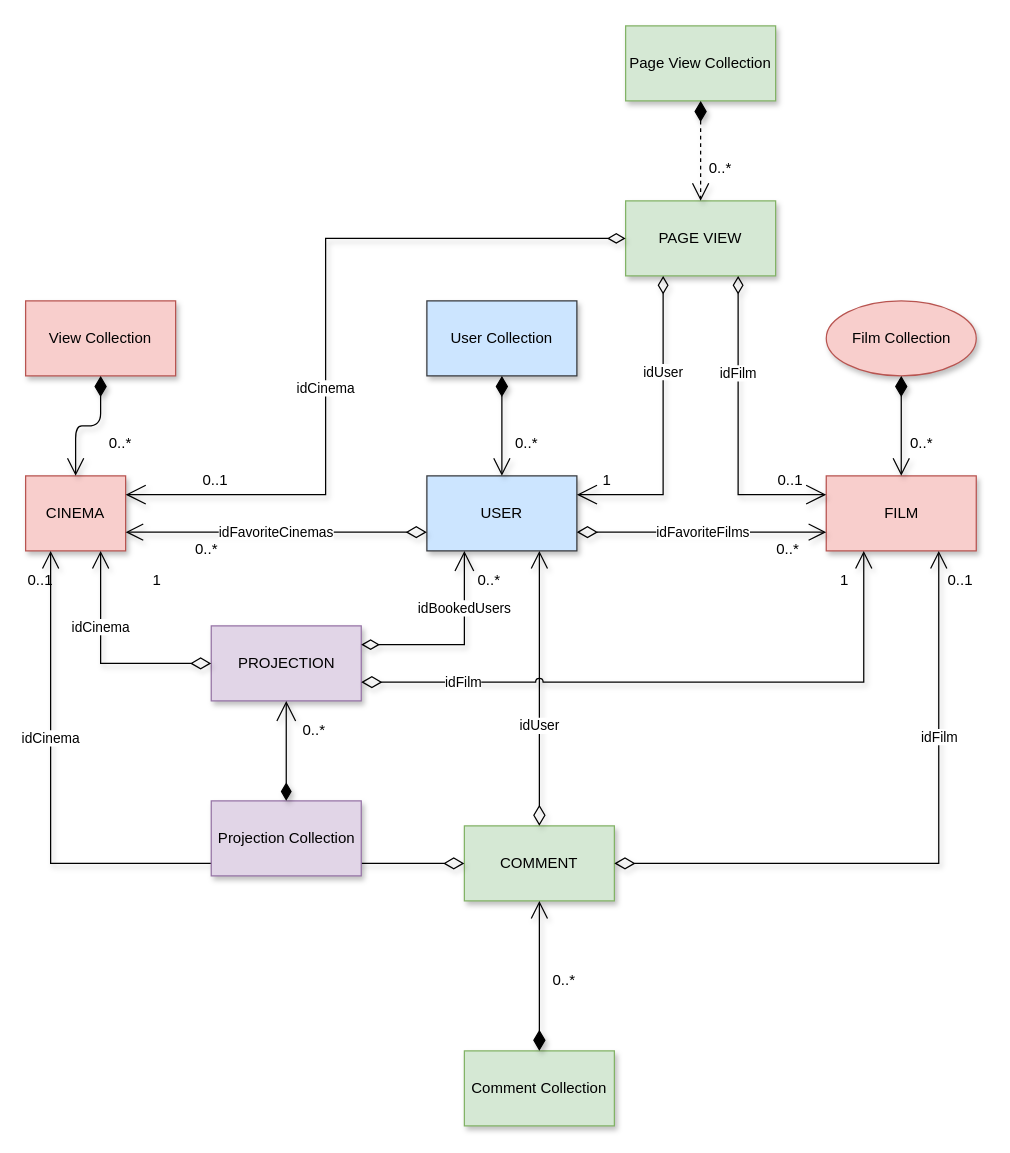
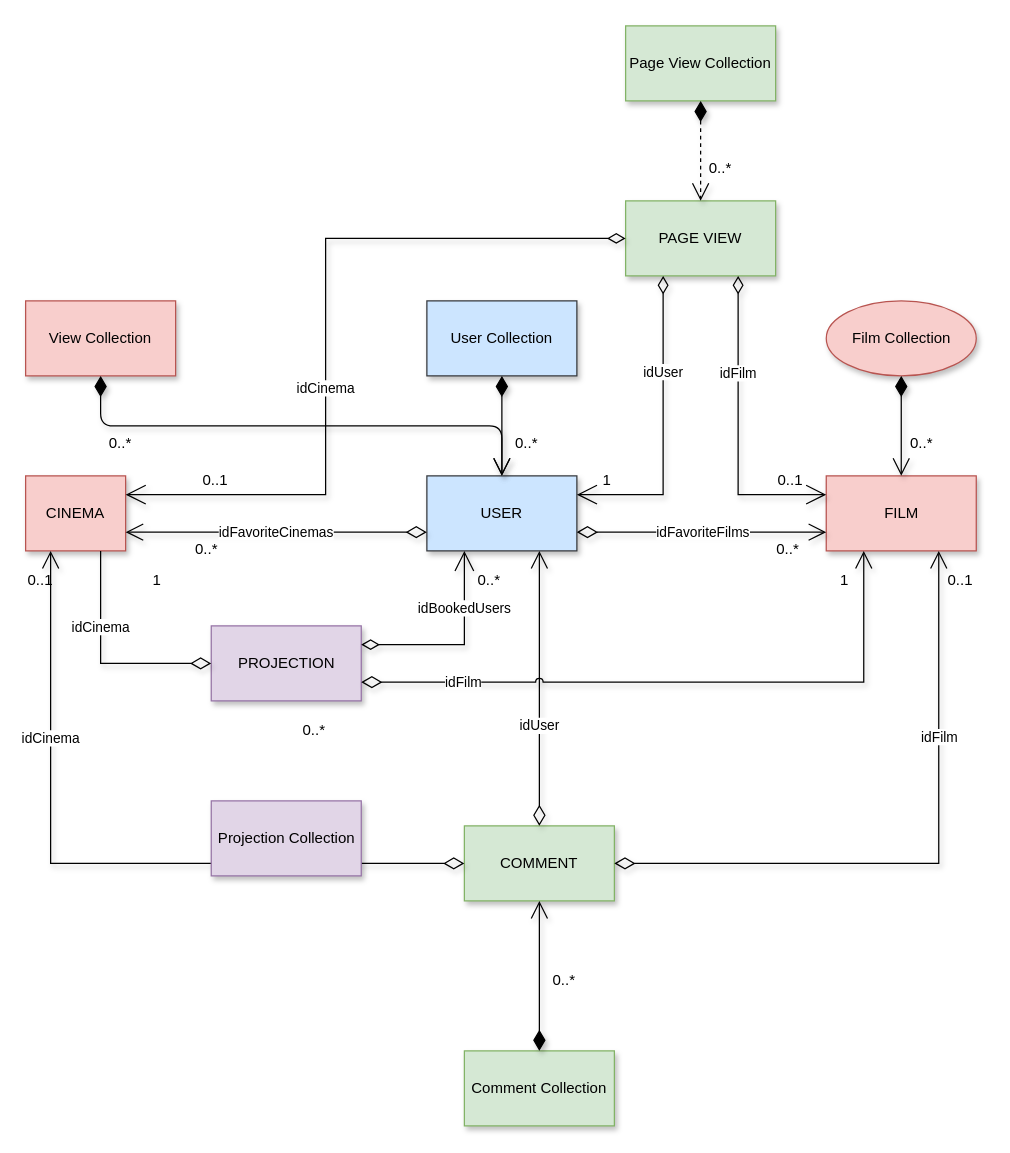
(76, 440) -> (298, 426)
(101, 557) -> (101, 556)
(286, 743) -> none
